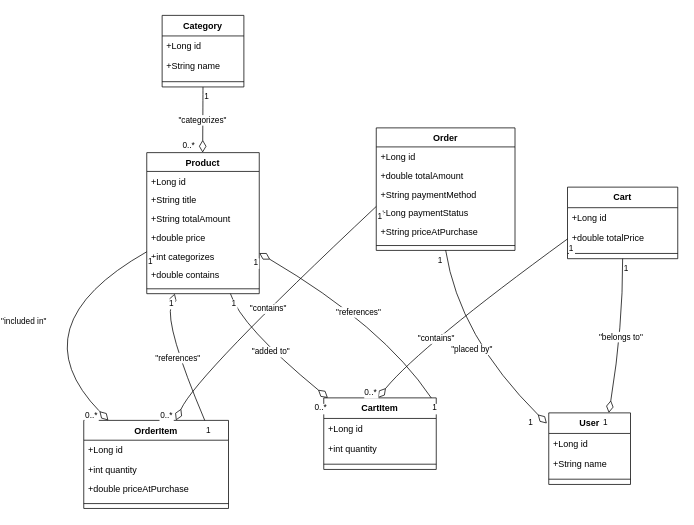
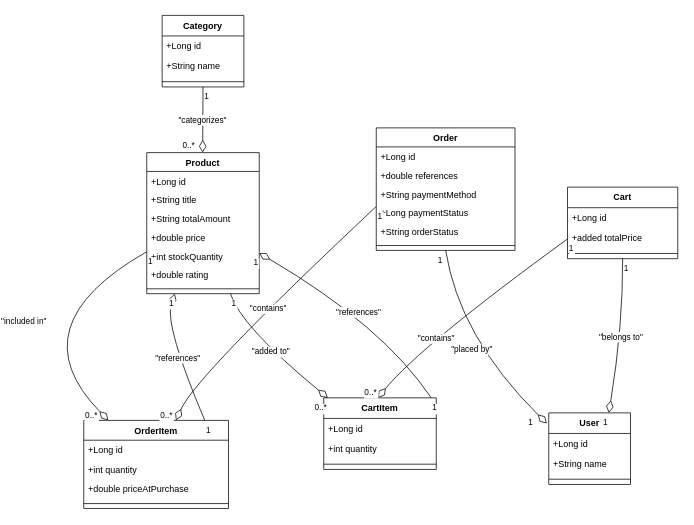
(425, 176) -> (423, 176)
(435, 232) -> (426, 232)
(612, 238) -> (611, 238)
(188, 257) -> (193, 257)
(188, 275) -> (183, 275)
